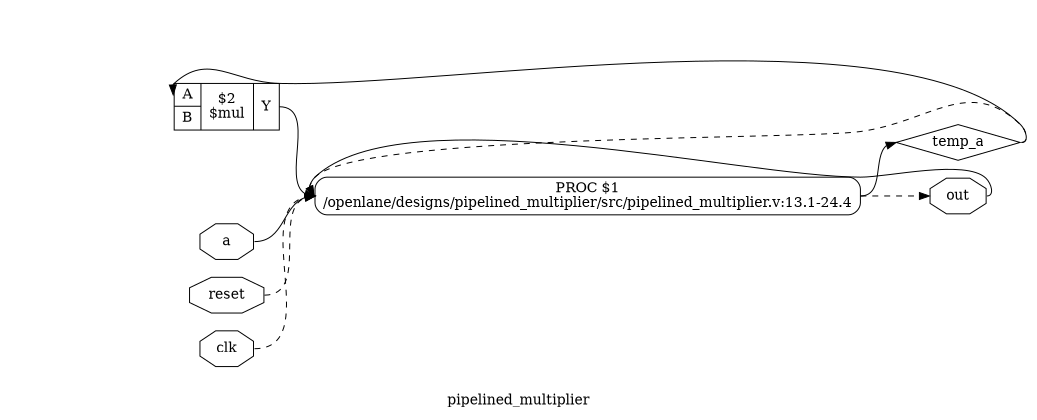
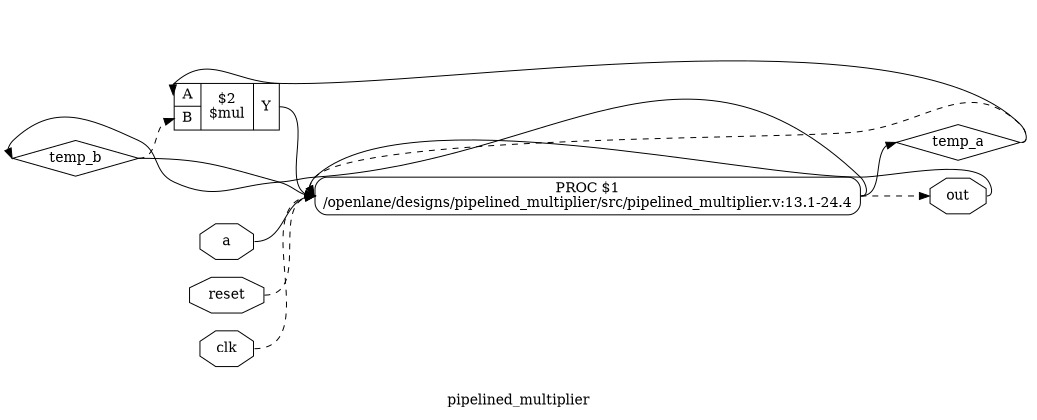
none -> (76, 158)
